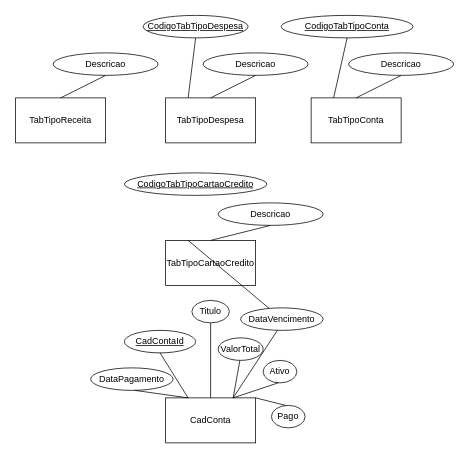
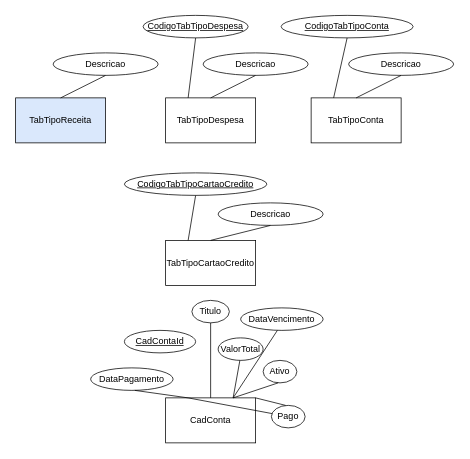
(60, 120) -> (60, 120)
(228, 274) -> (192, 218)
(174, 376) -> (229, 406)
